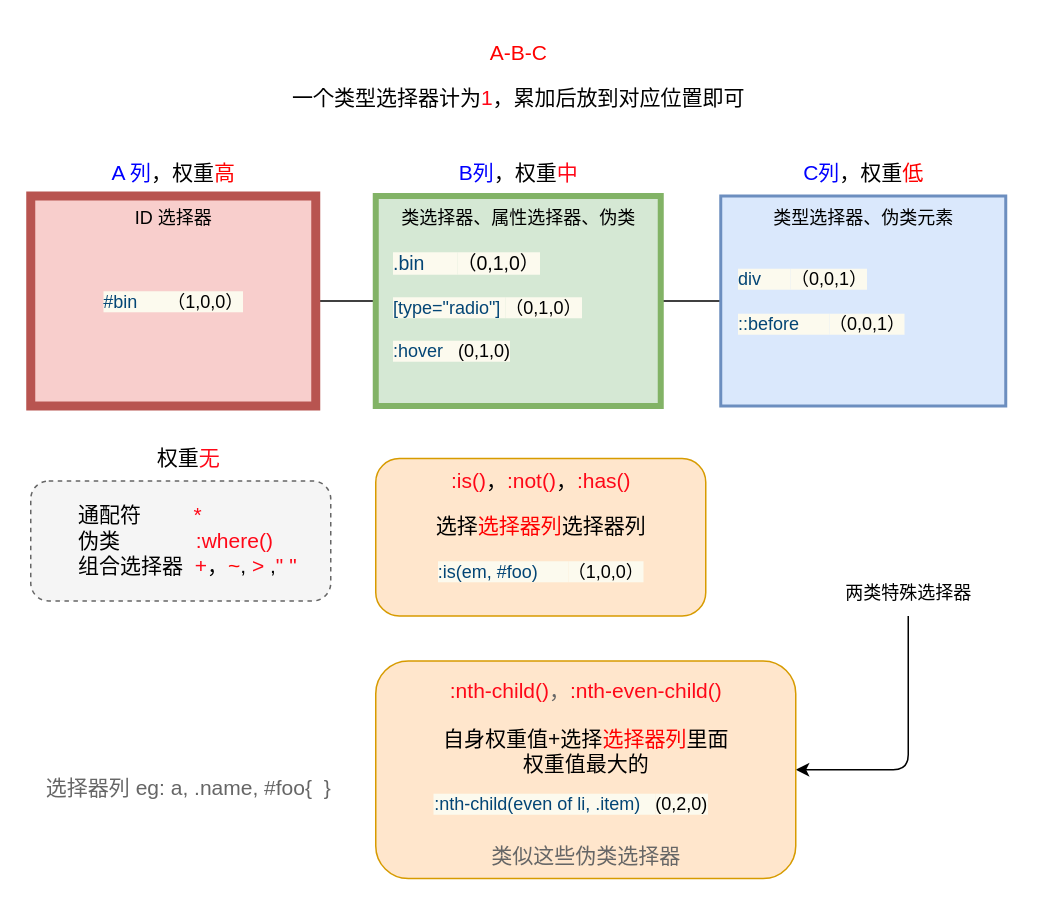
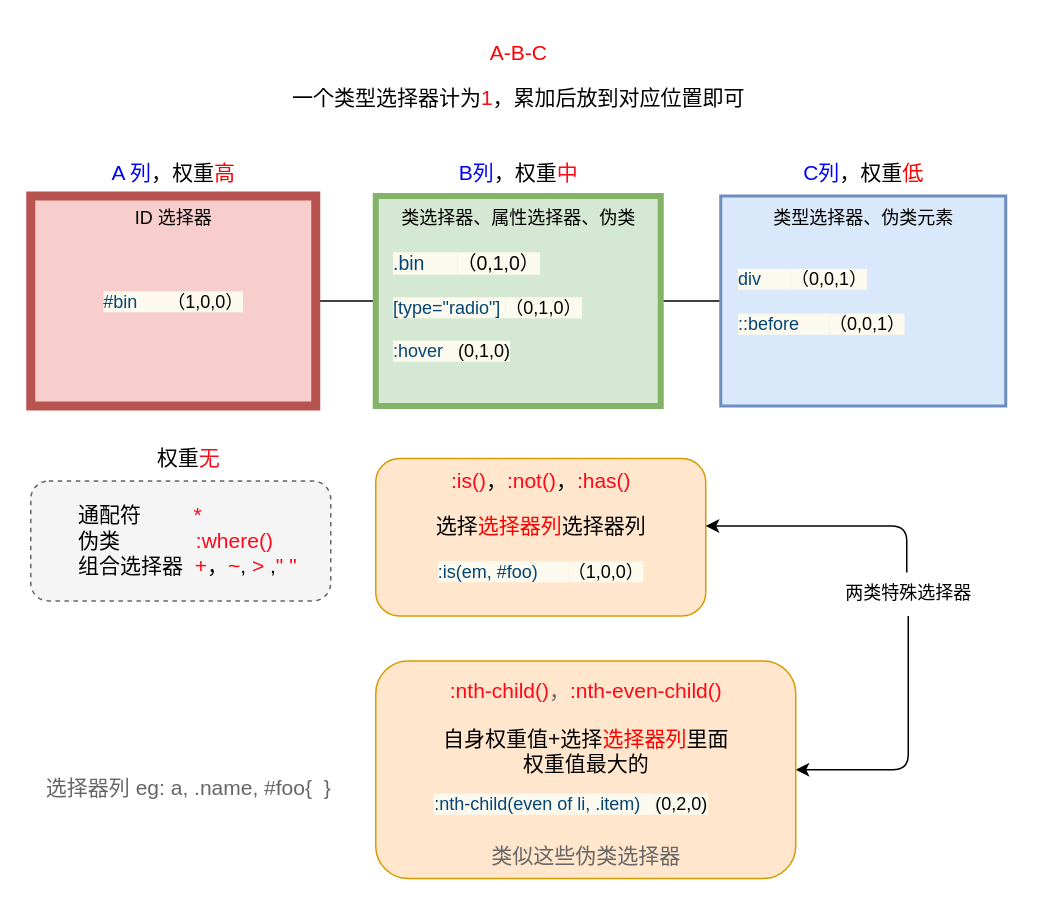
none -> (829, 526)
